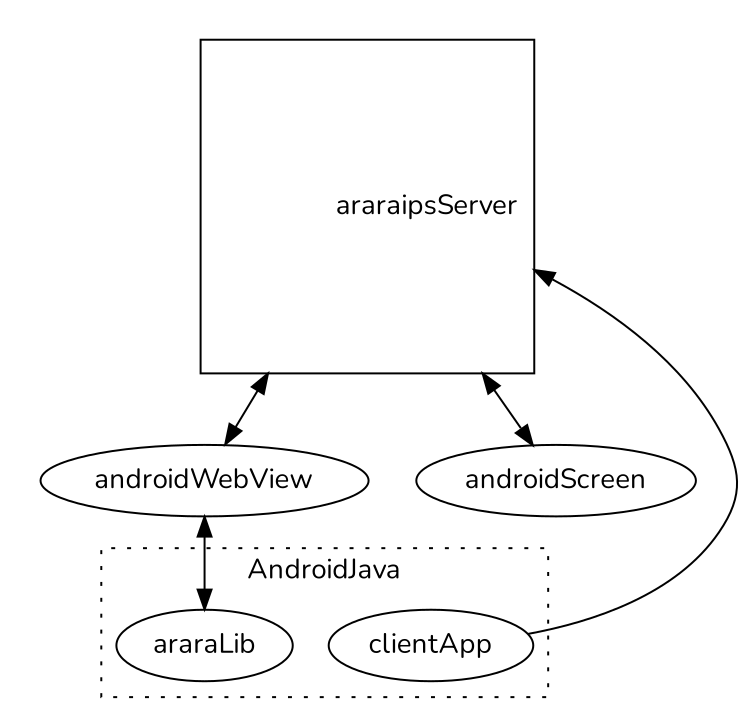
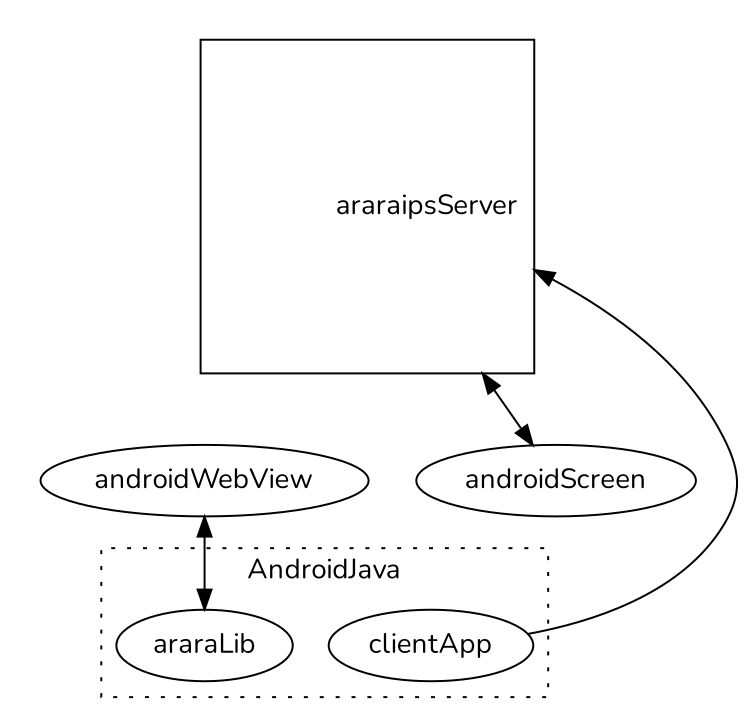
(247, 409) -> none
